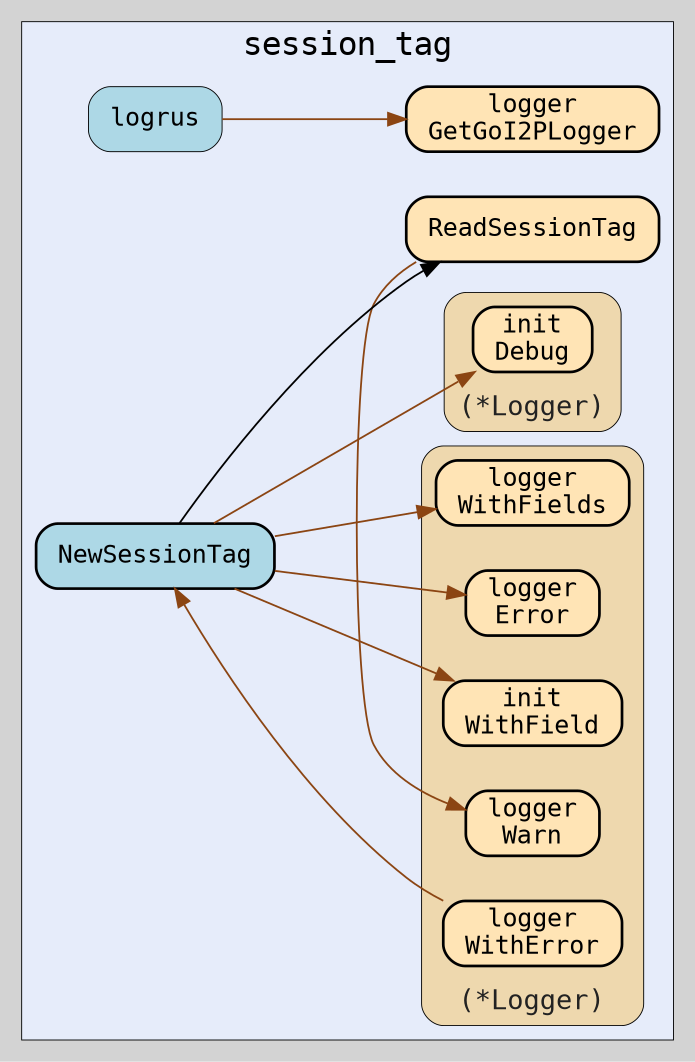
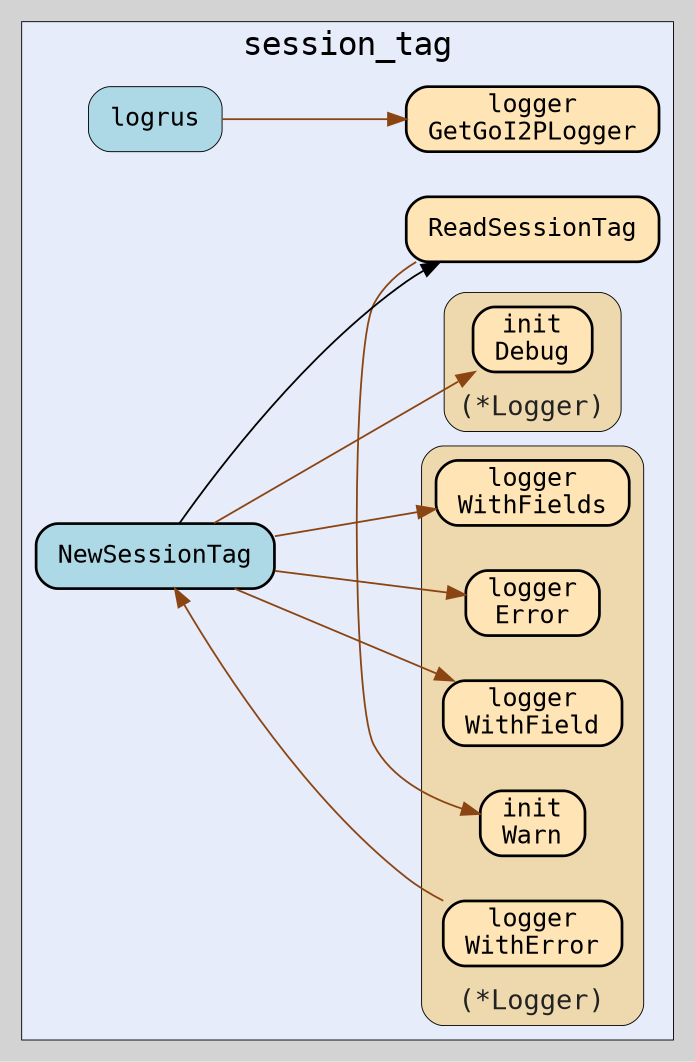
(533, 713) -> (533, 713)
(533, 823) -> (533, 823)
